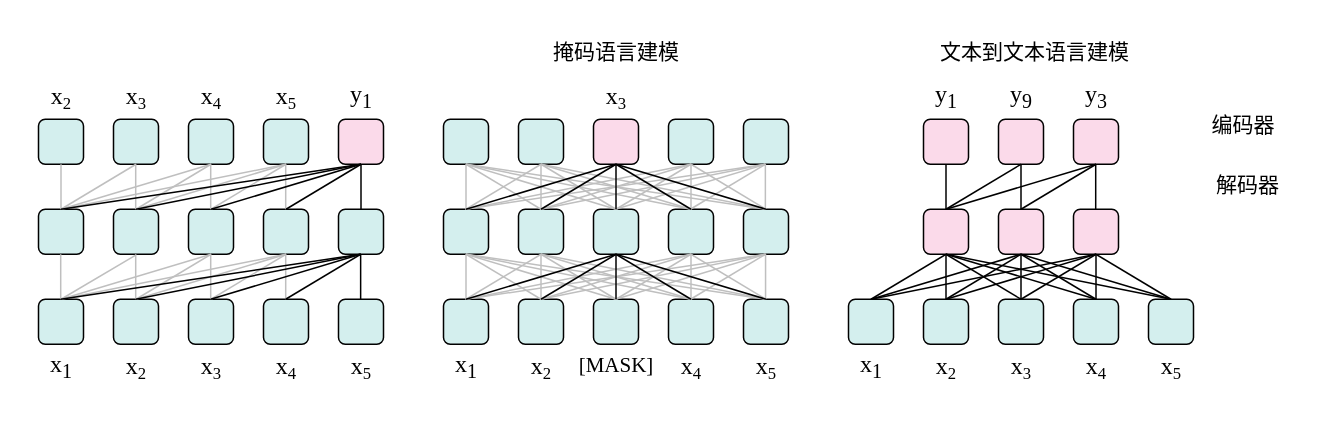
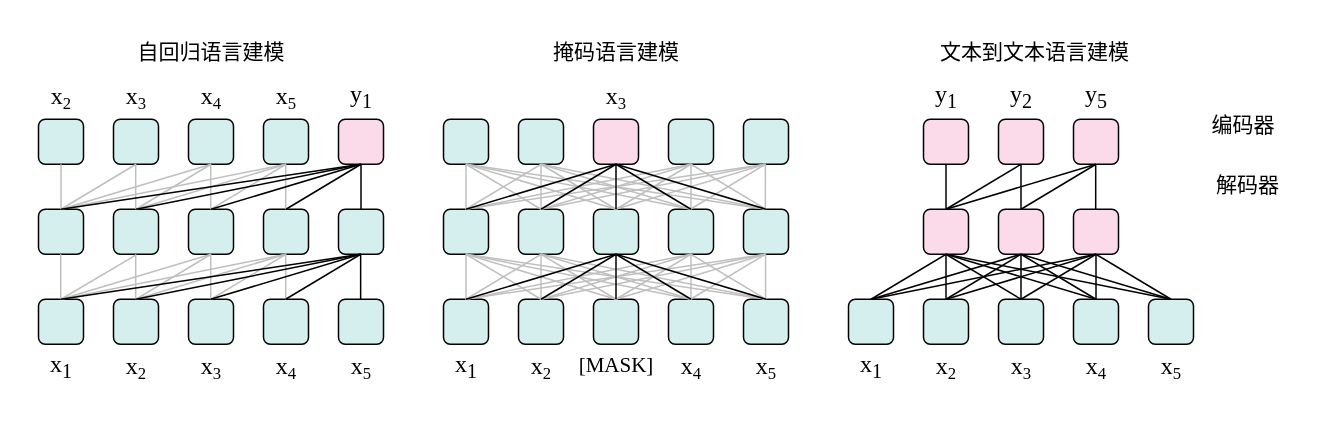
none -> (211, 53)
(1022, 97) -> (1022, 97)
(1097, 97) -> (1097, 97)
